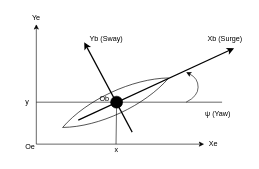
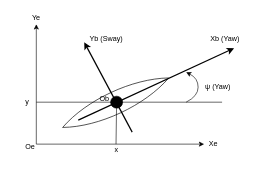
(225, 39) -> (225, 39)
(219, 111) -> (219, 84)
